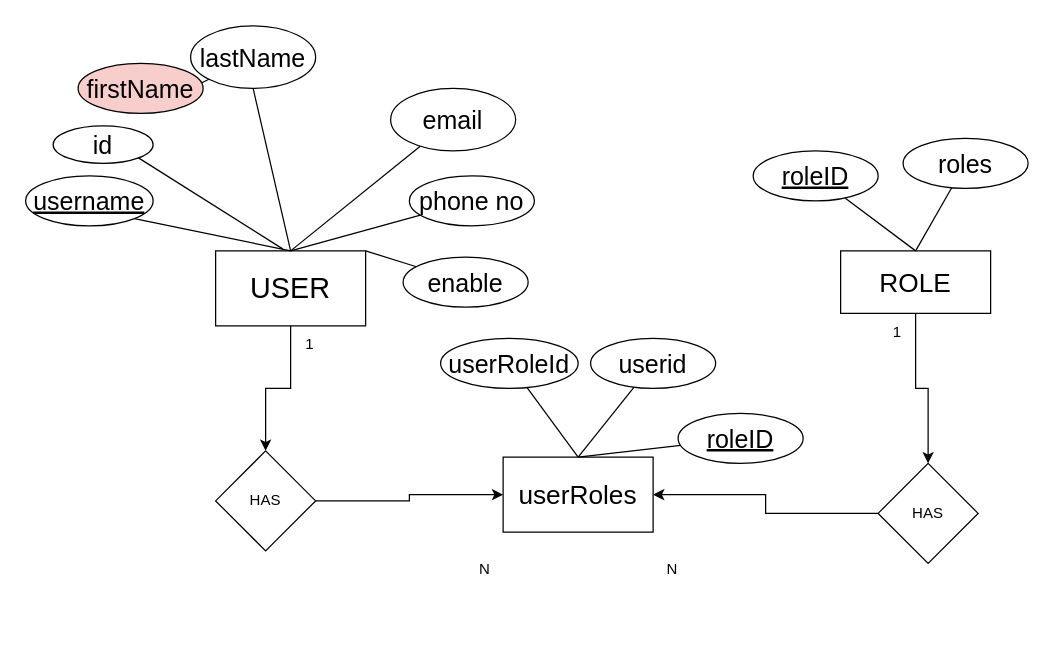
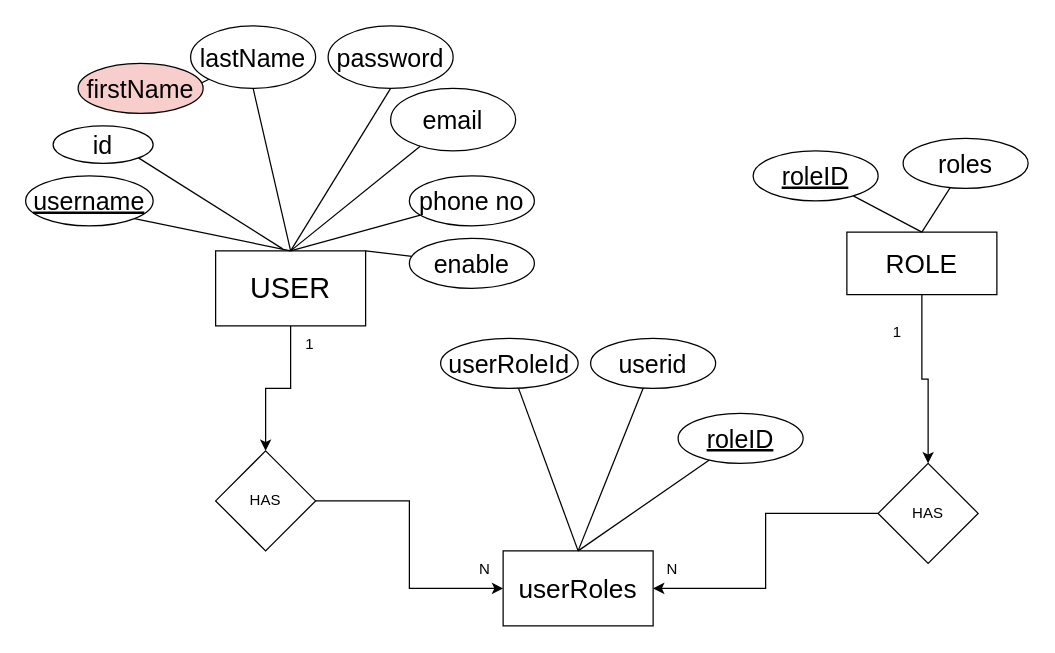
none -> (391, 57)
none -> (344, 164)
(466, 282) -> (472, 263)
(916, 282) -> (922, 263)
(578, 494) -> (578, 588)
